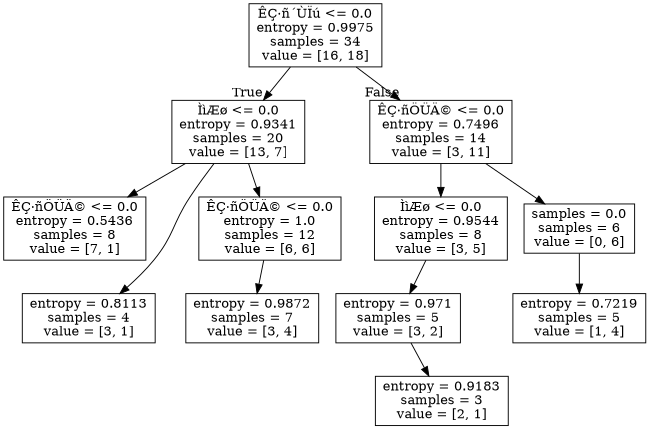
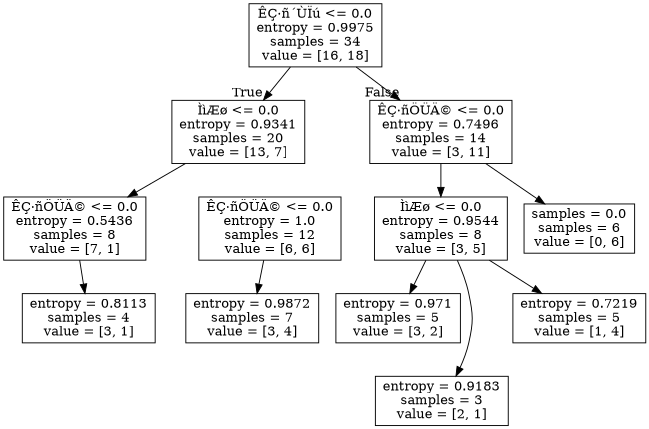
(253, 176) -> none
(174, 228) -> (82, 272)
(579, 269) -> (511, 274)
(418, 355) -> (472, 314)
